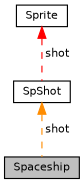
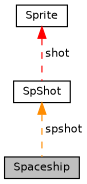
(56, 130) -> (62, 130)
